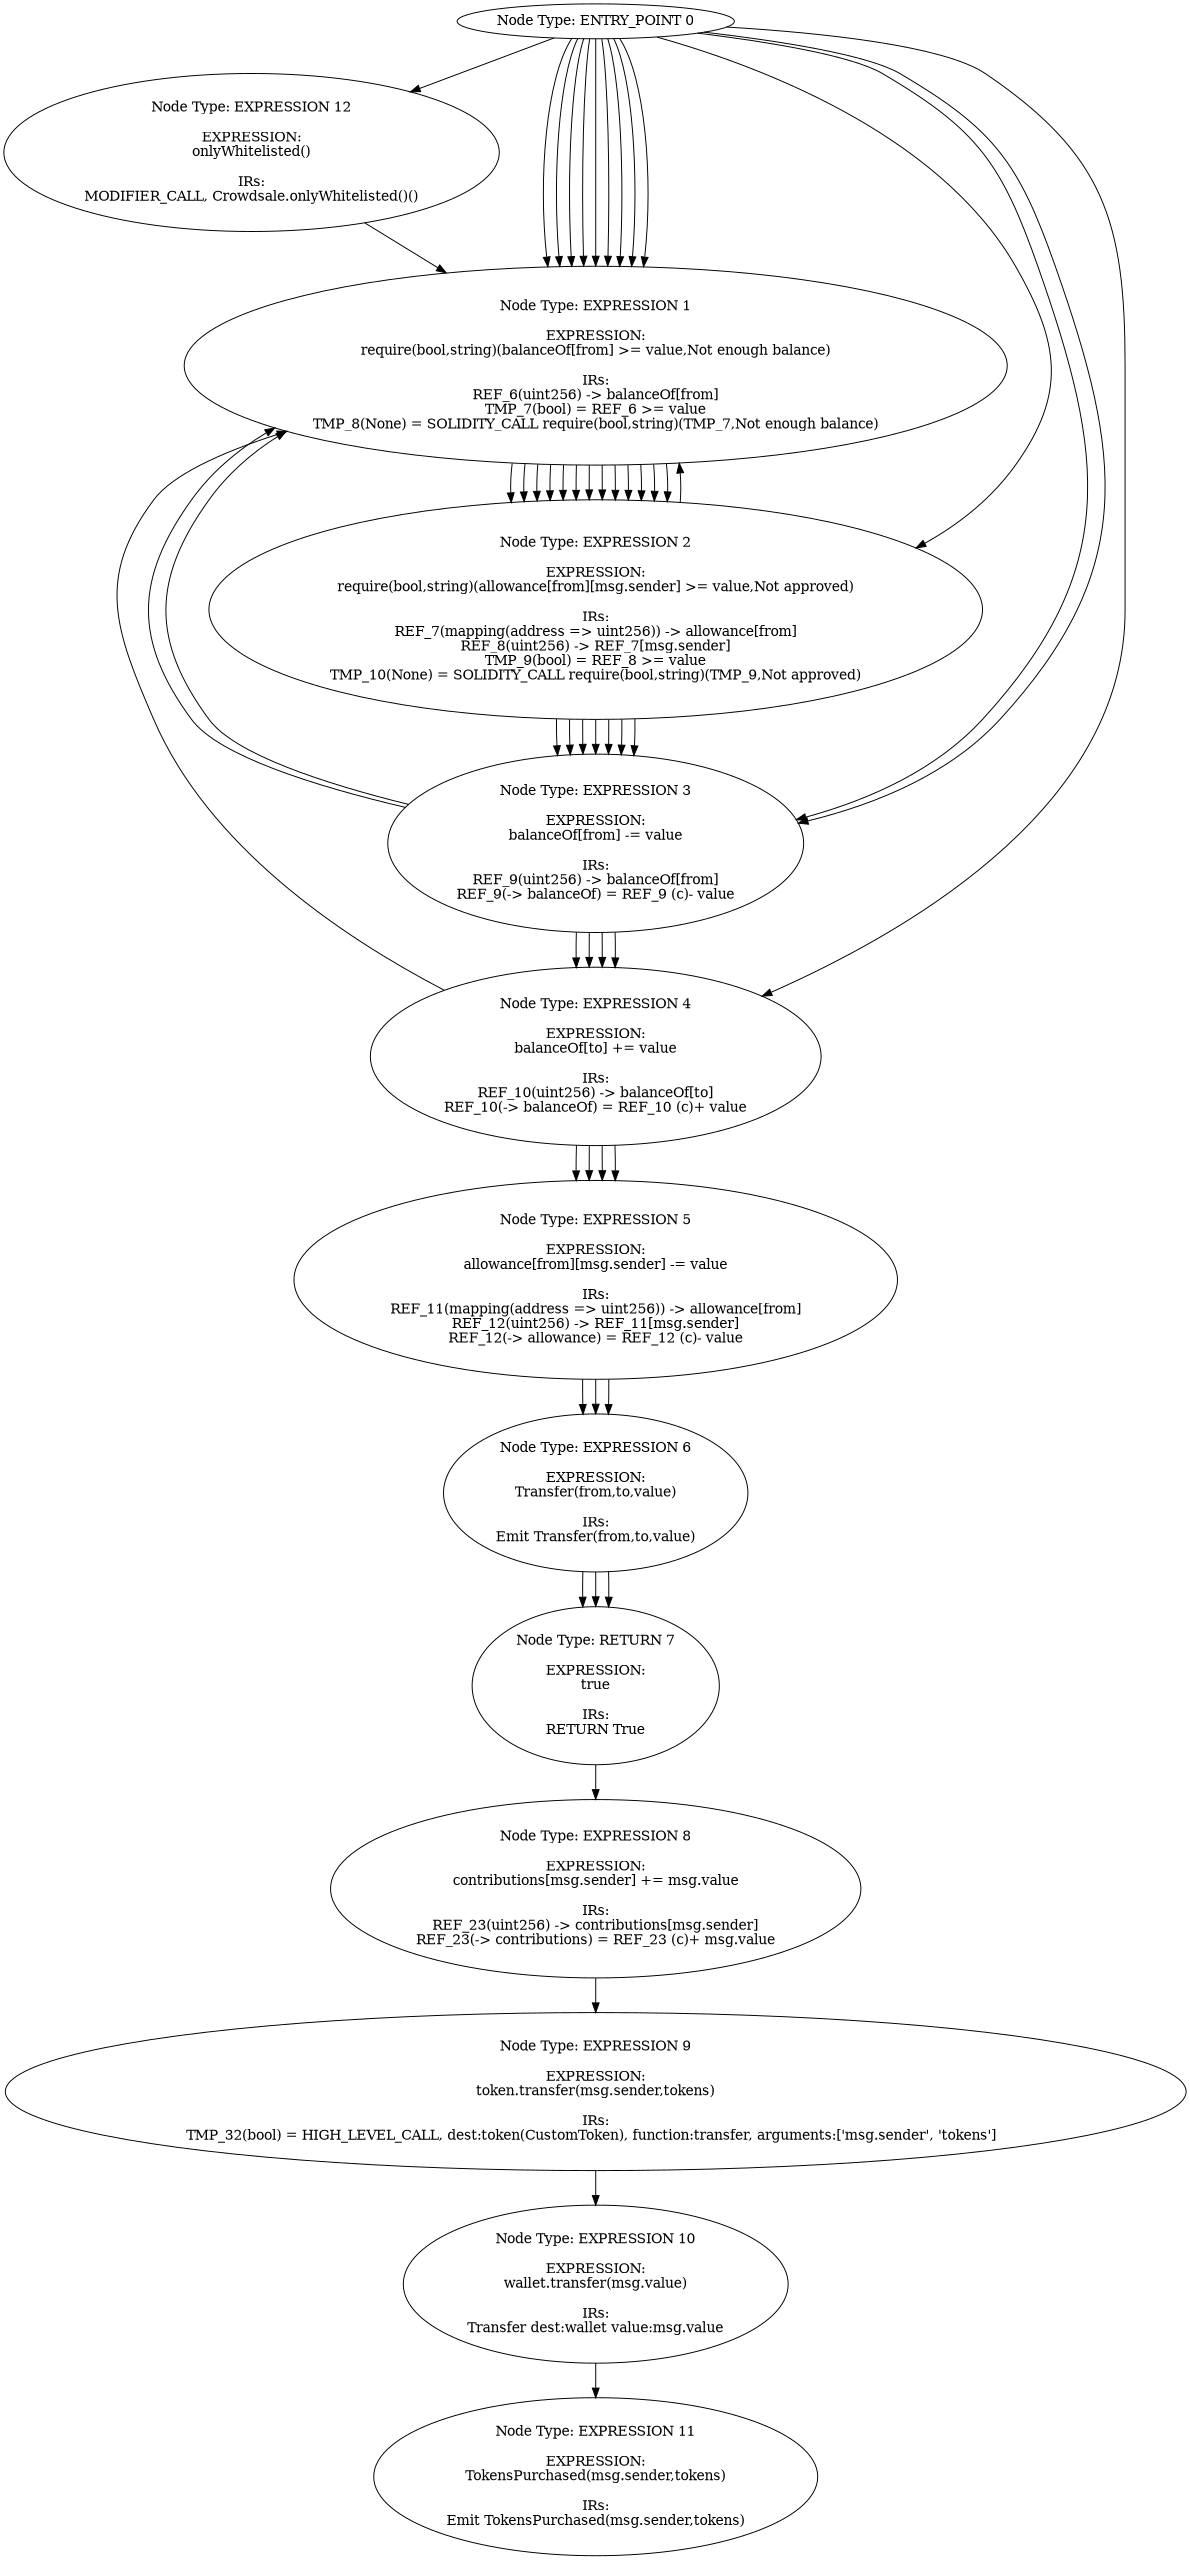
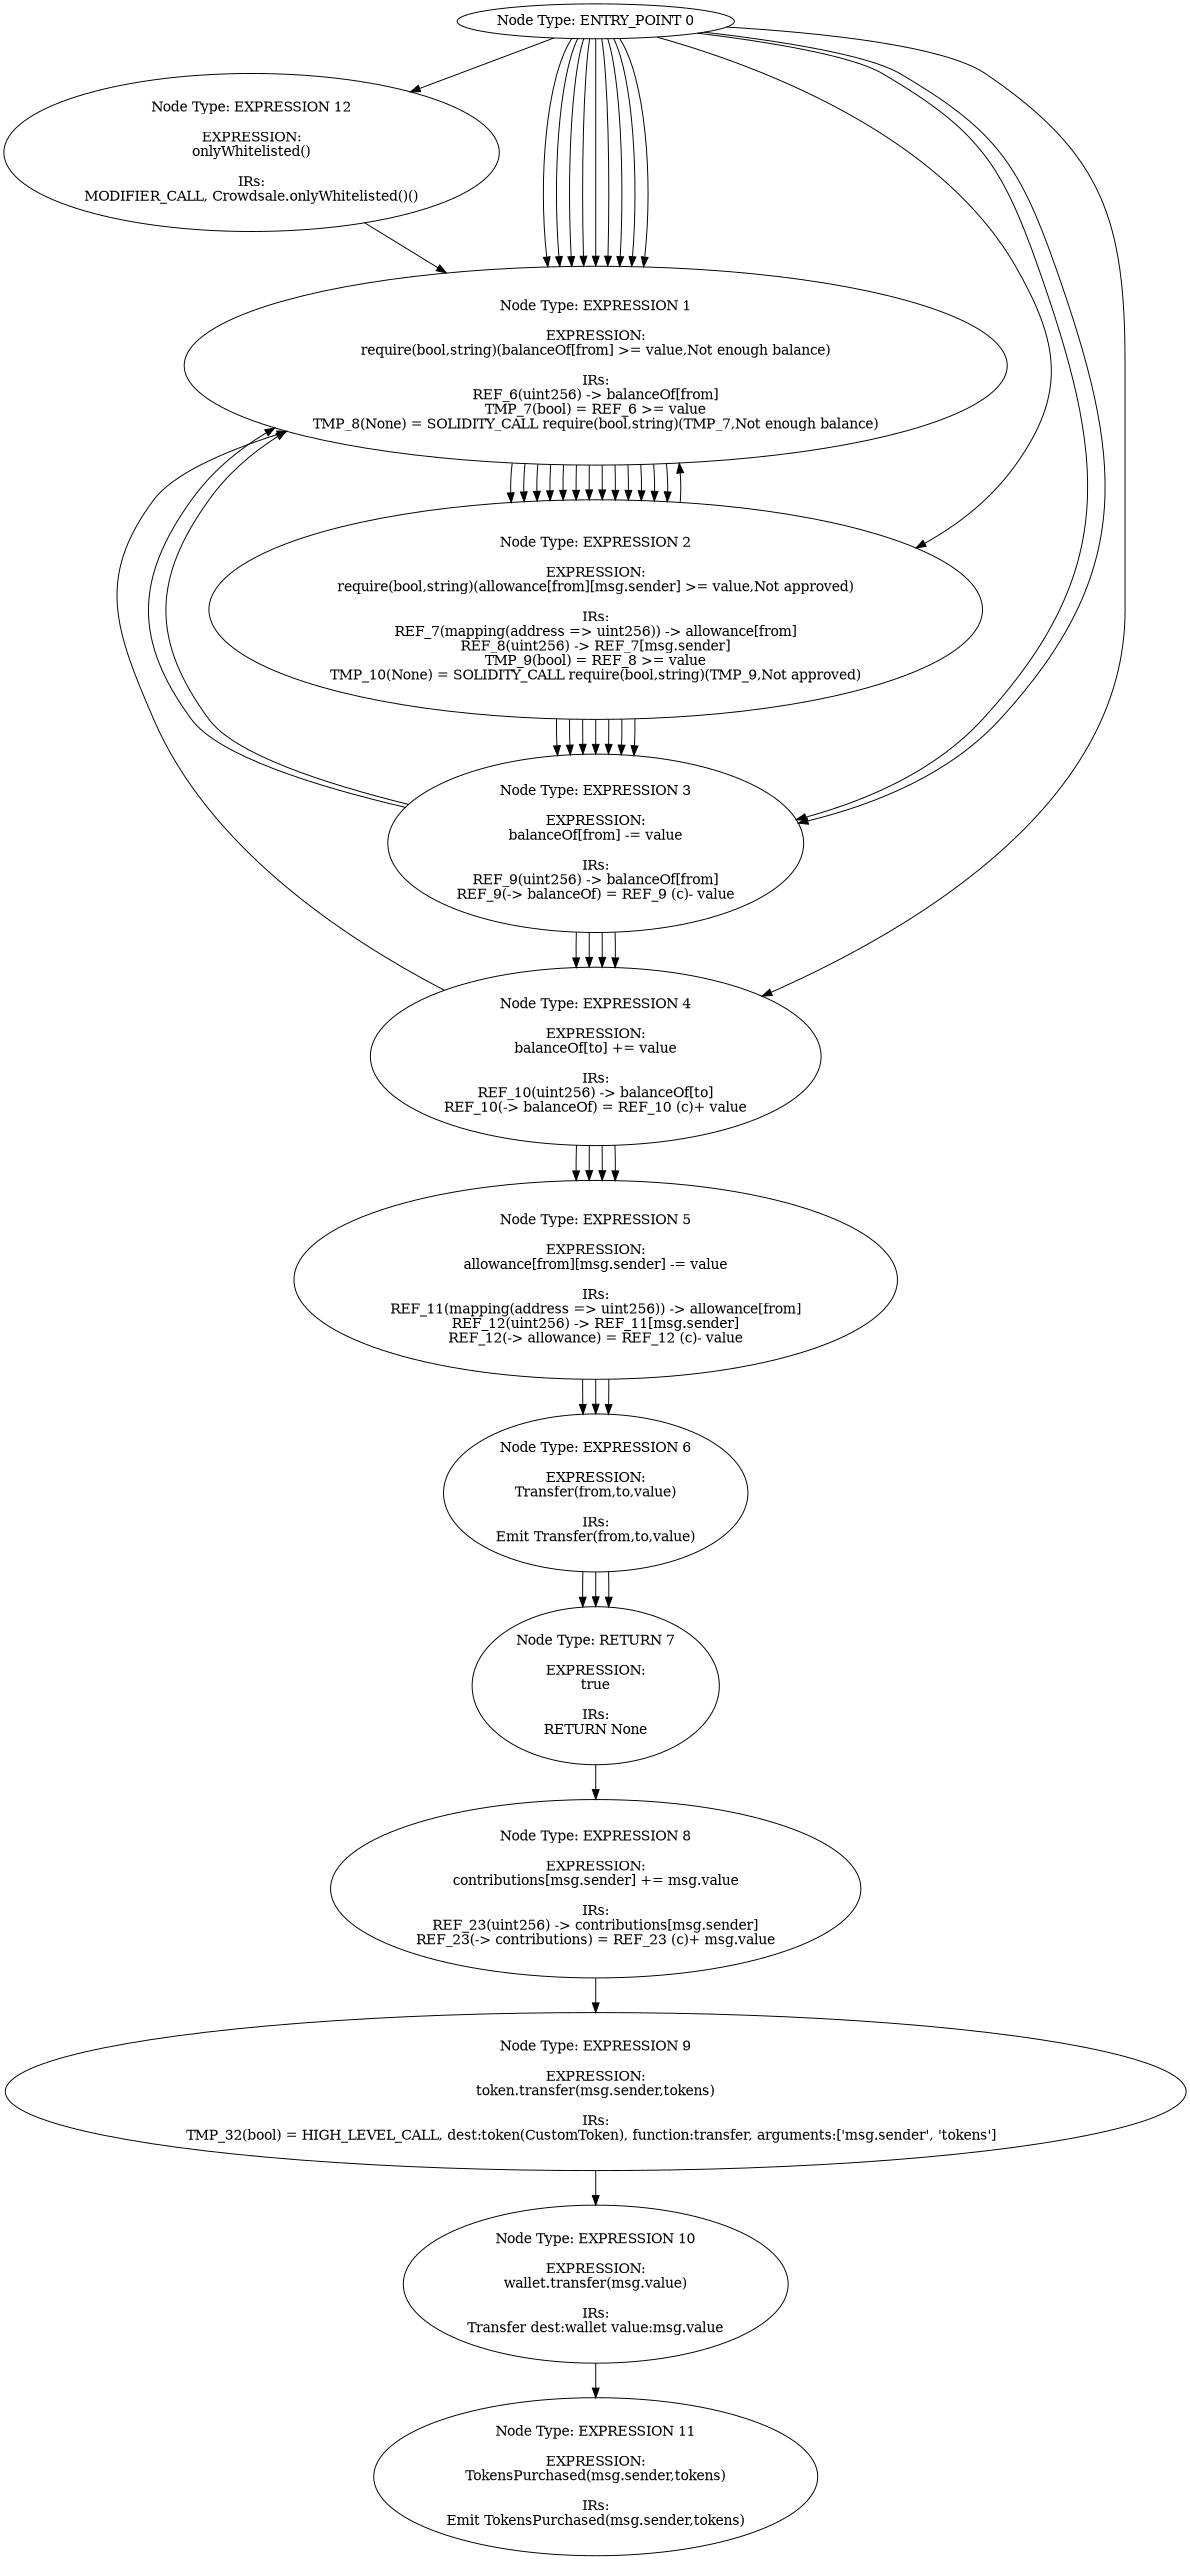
(596, 1686) -> (596, 1686)
